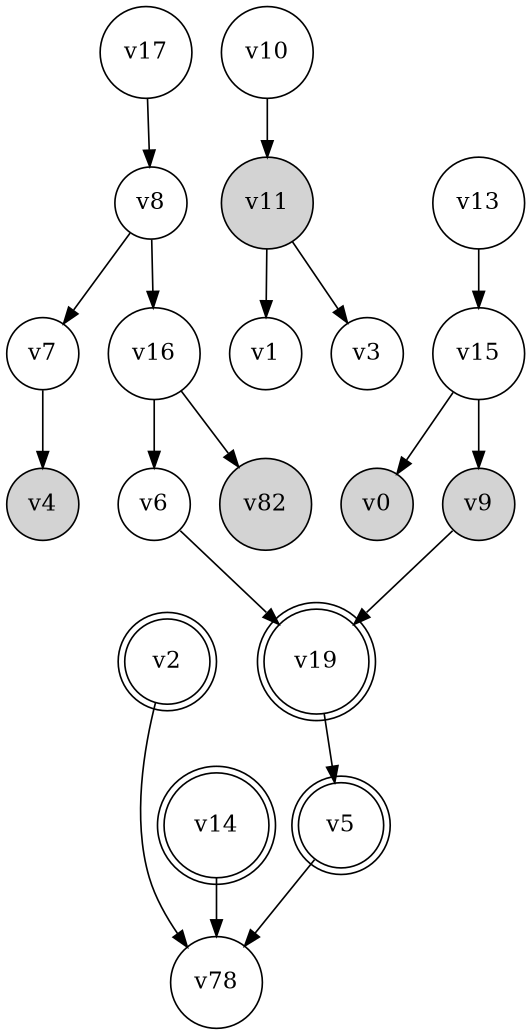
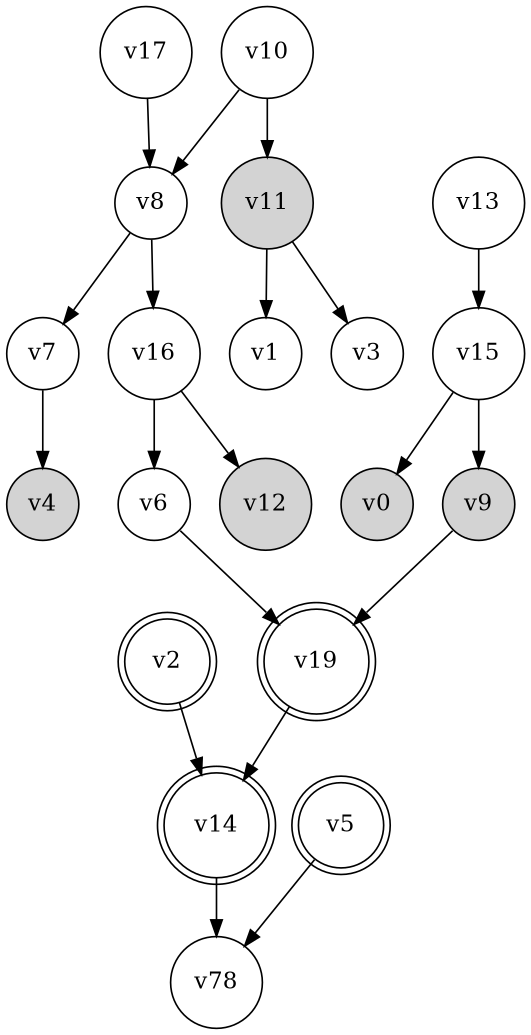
none -> (211, 125)
(266, 504) -> (266, 504)
(328, 740) -> (271, 736)
(141, 822) -> (188, 731)
